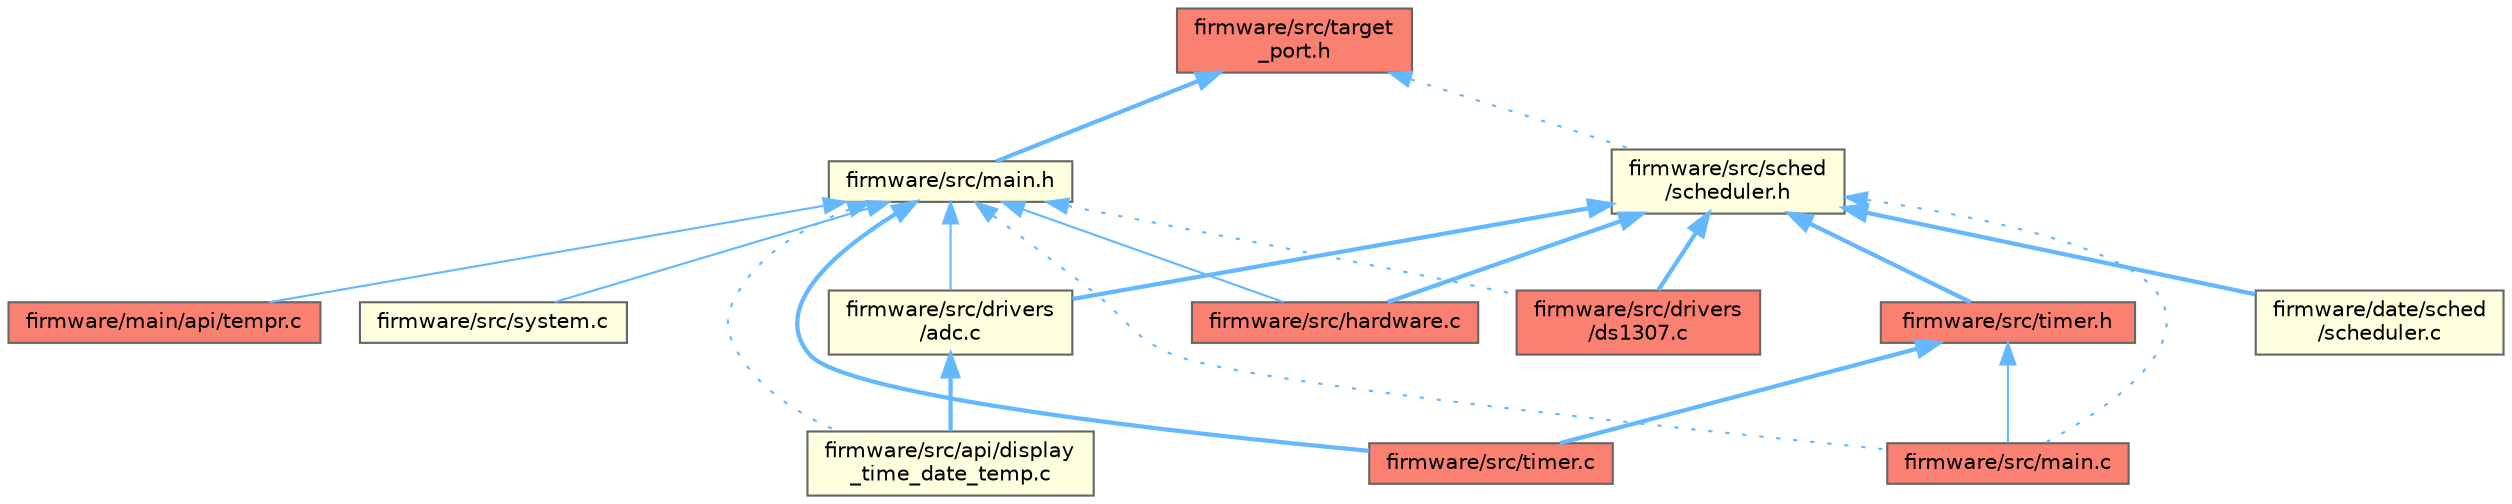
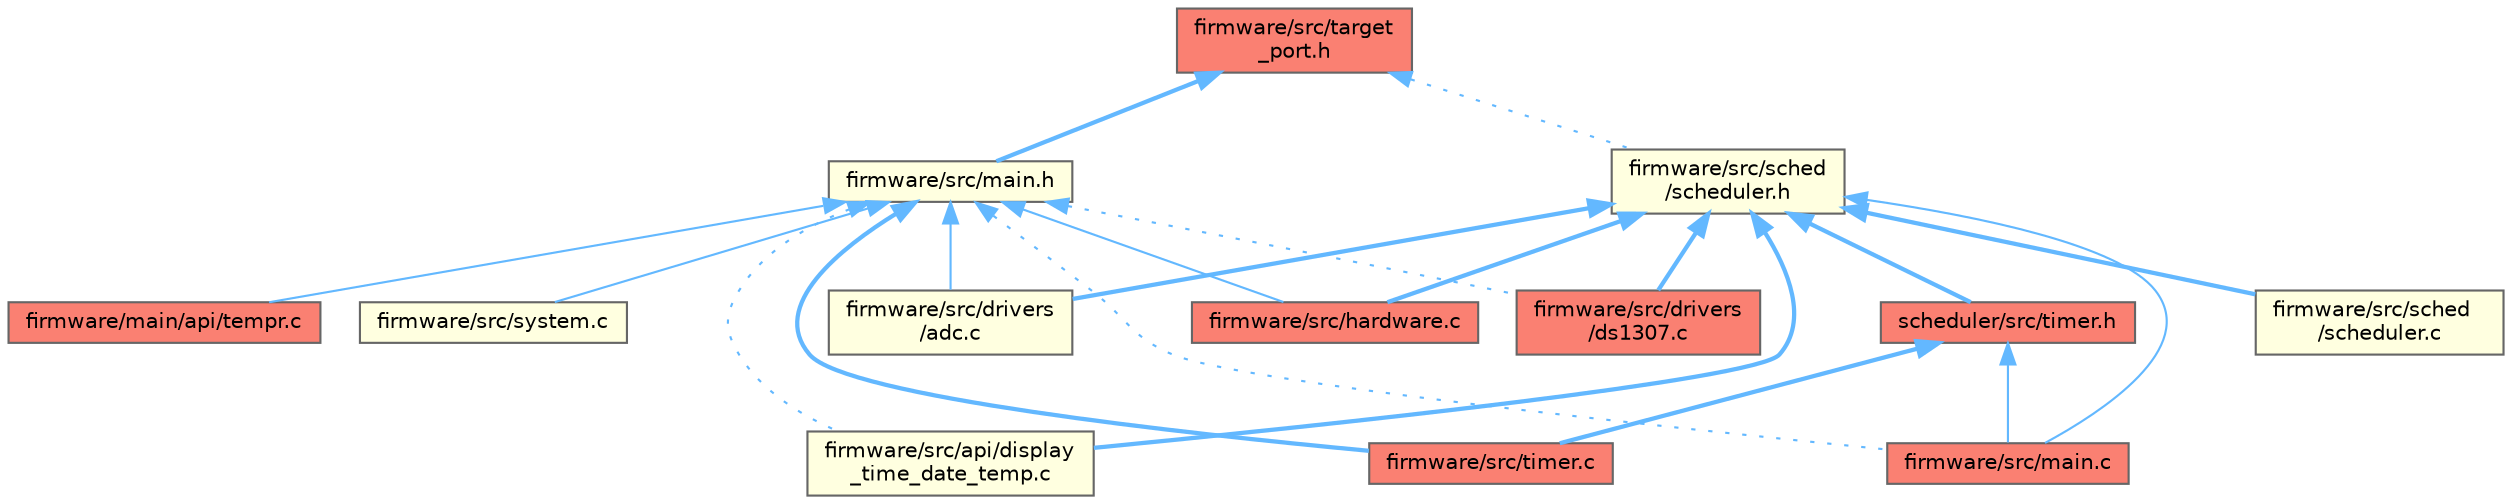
(2157, 294) -> (2157, 294)
(2008, 323) -> (2008, 323)
(2380, 323) -> (2380, 323)
(951, 412) -> (1545, 398)
